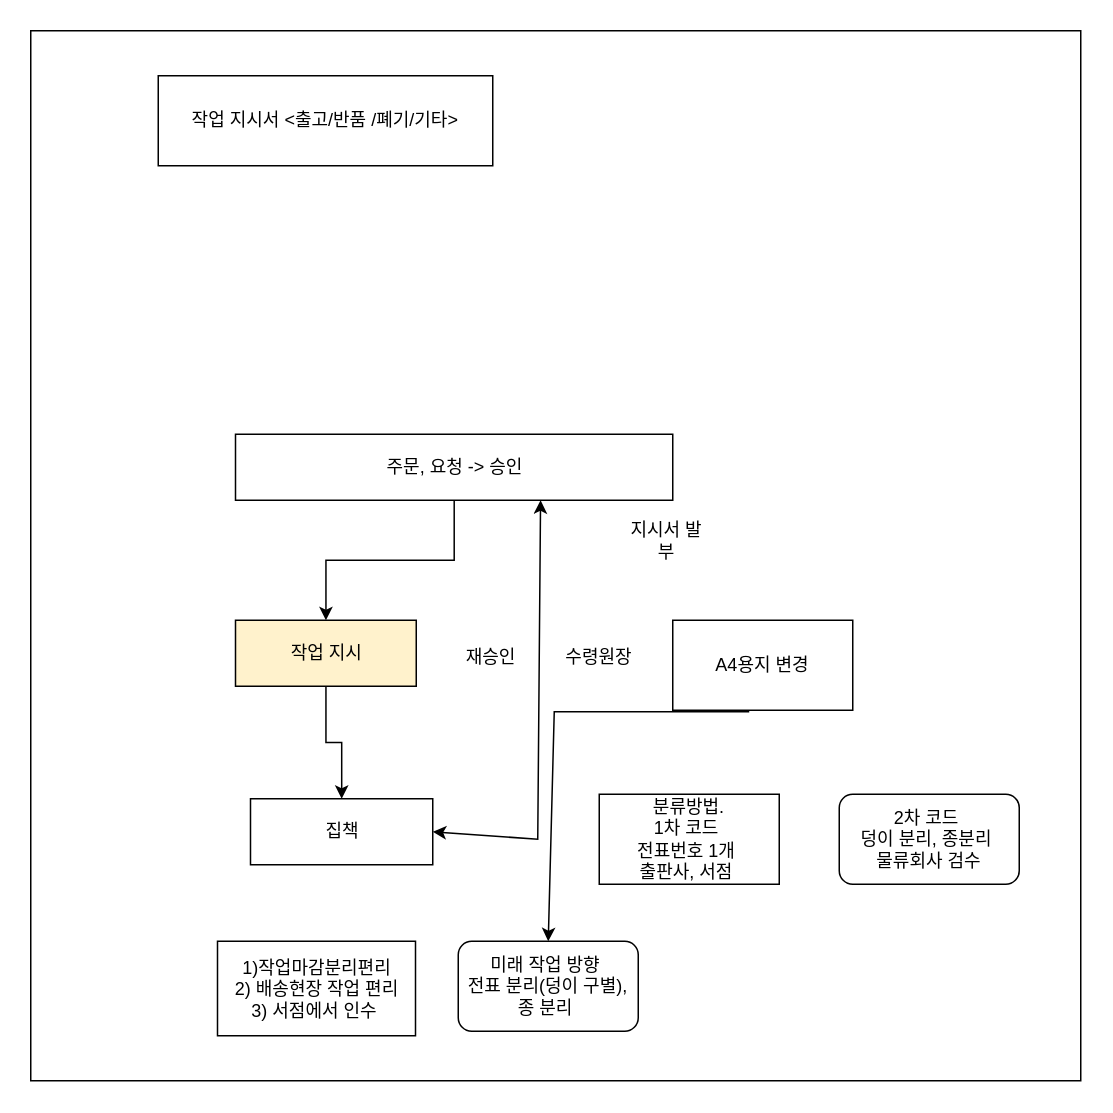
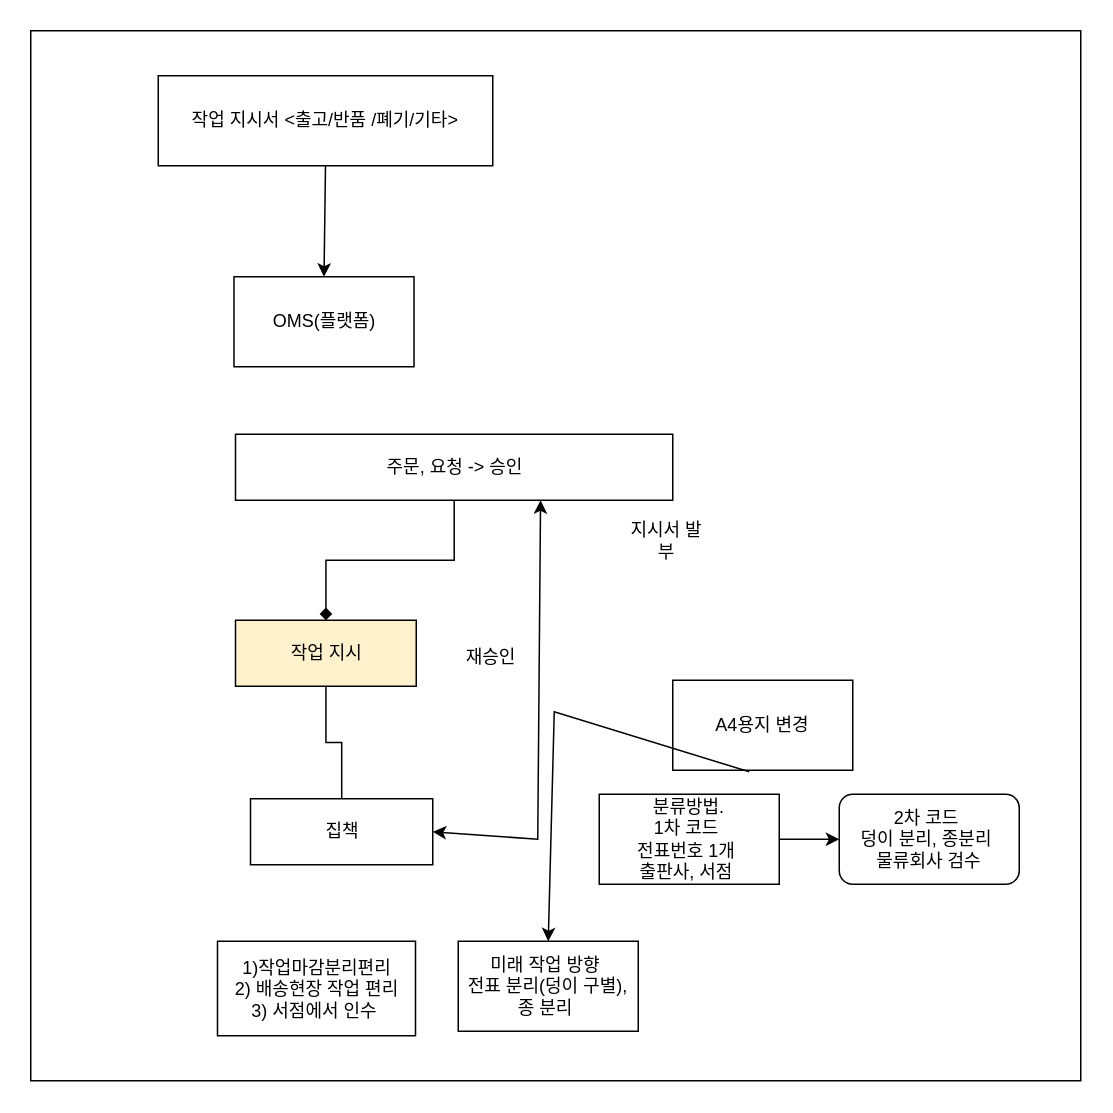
none -> (325, 216)
none -> (324, 322)
(326, 609) -> (326, 608)
(599, 658) -> none
(763, 665) -> (763, 725)
(342, 787) -> (342, 791)
none -> (804, 839)
(548, 986) -> (548, 986)
